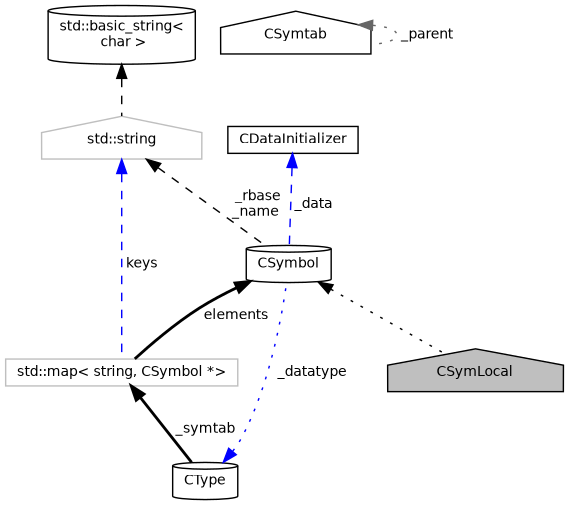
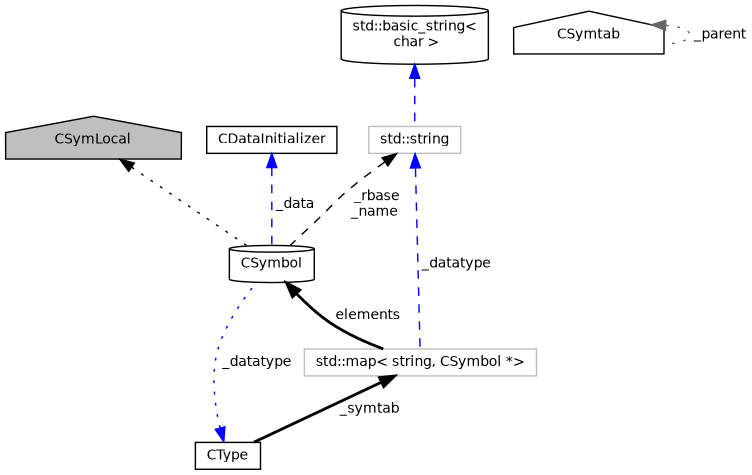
(122, 97) -> (415, 103)
(122, 140) -> (415, 140)
(140, 264) -> (454, 264)
(388, 322) -> (189, 206)
(205, 481) -> (228, 456)
